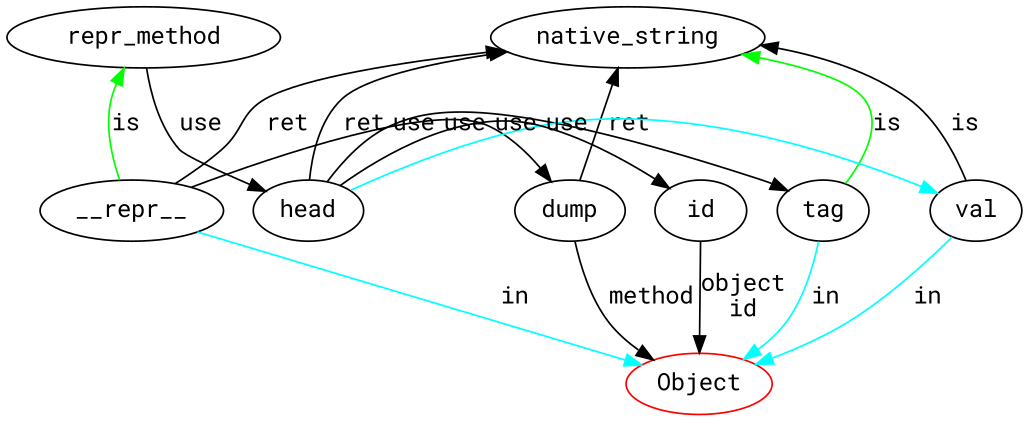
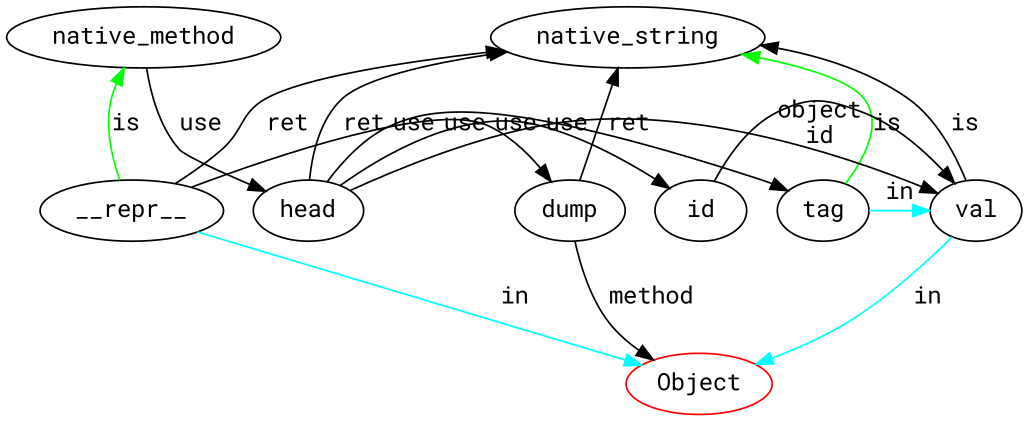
(144, 37) -> (144, 37)
(635, 120) -> (635, 120)
(700, 289) -> (822, 101)
(799, 302) -> (891, 211)
